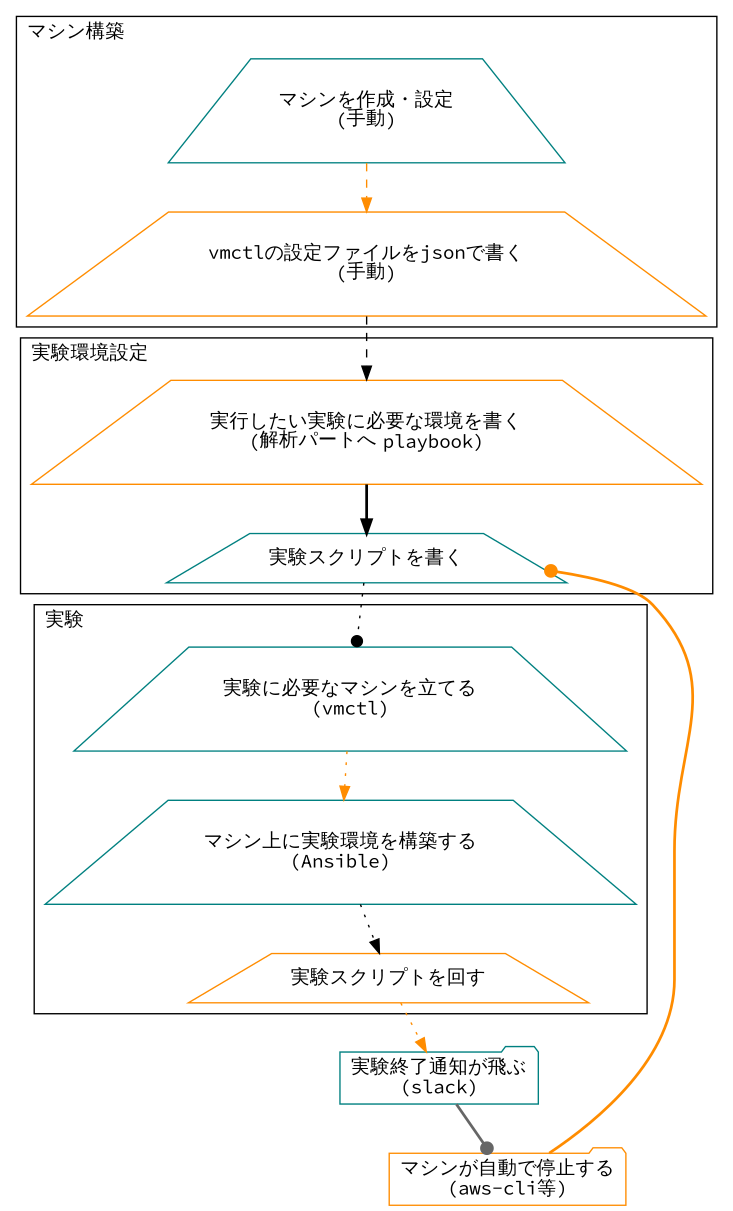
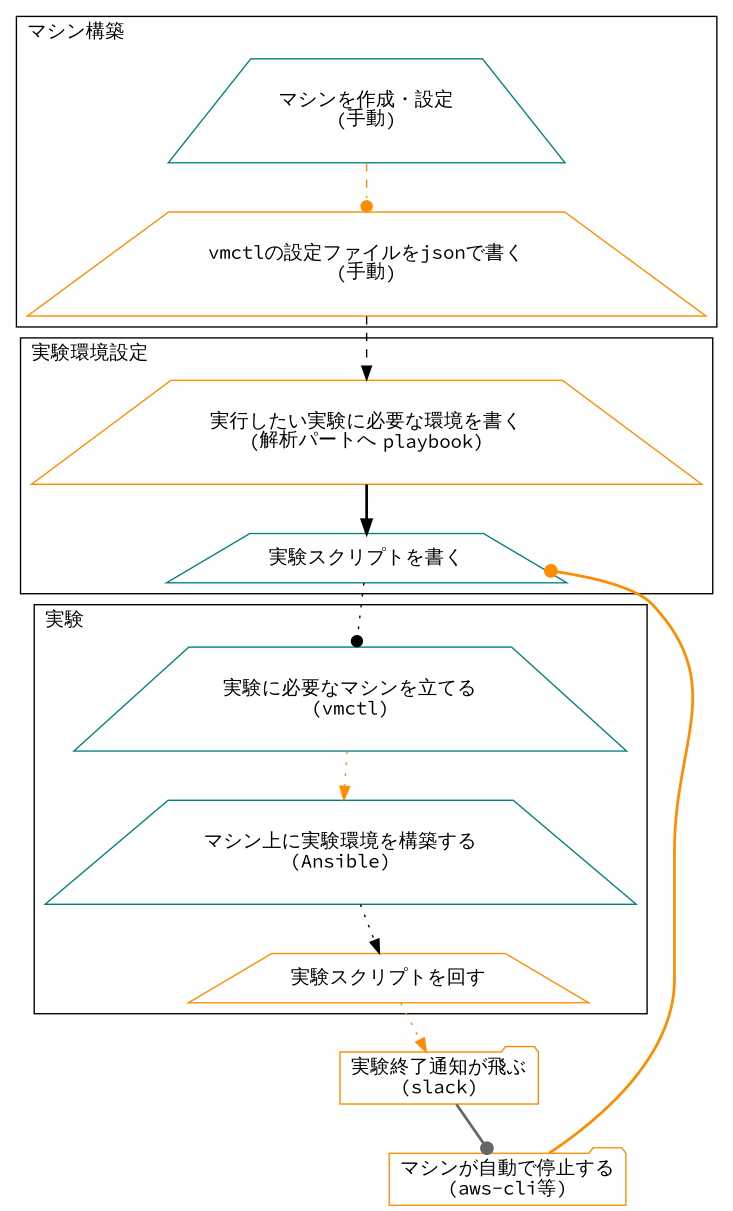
(367, 180) -> (367, 180)
(439, 1078) -> (439, 1078)
